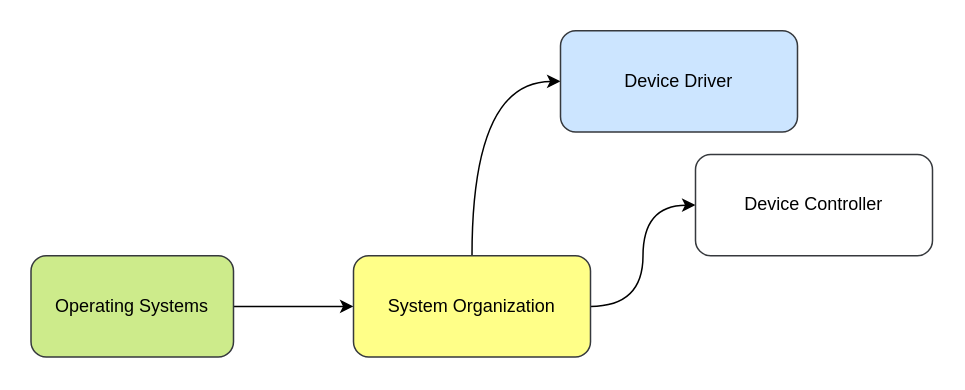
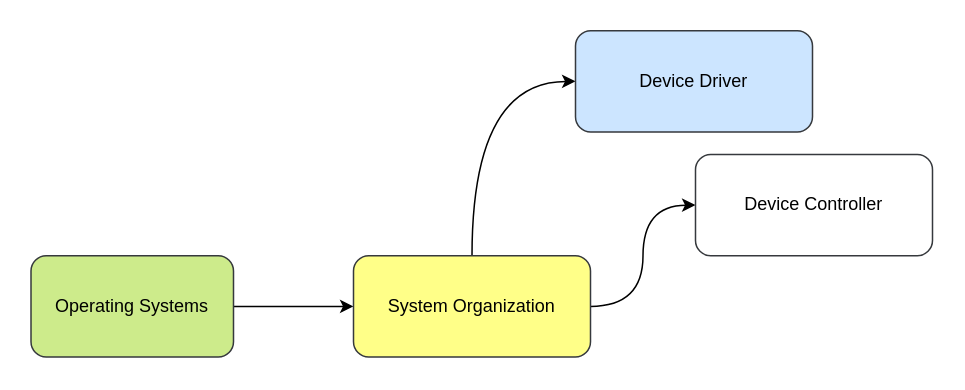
(679, 81) -> (694, 81)
